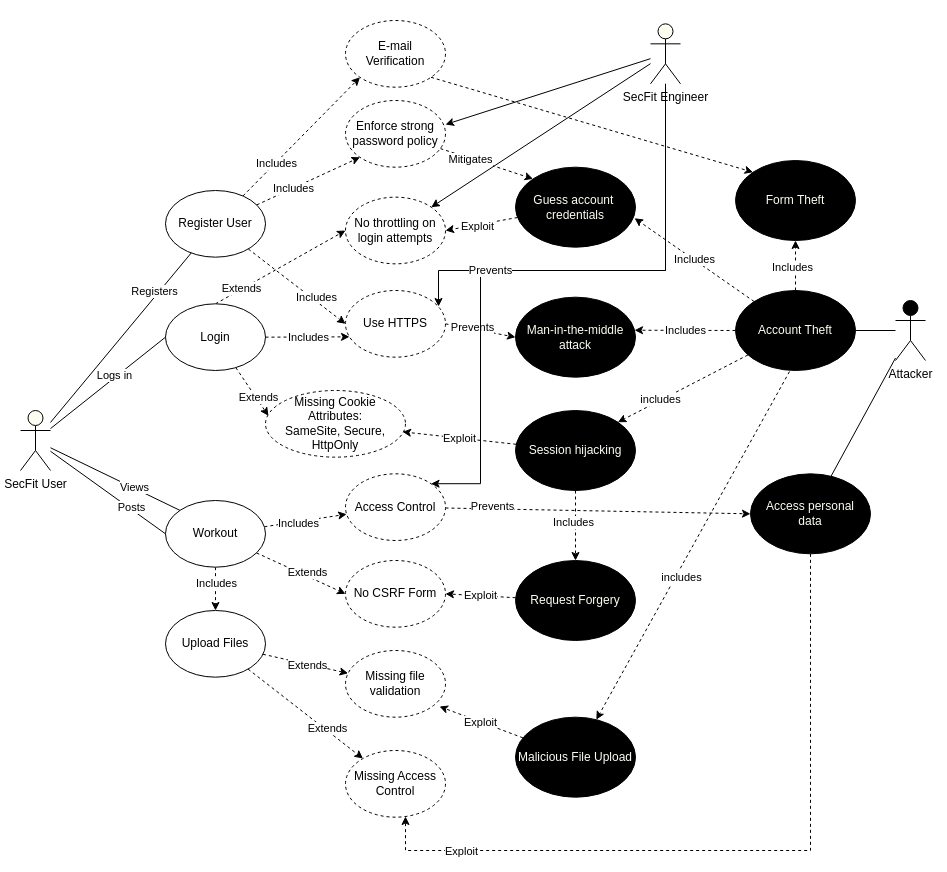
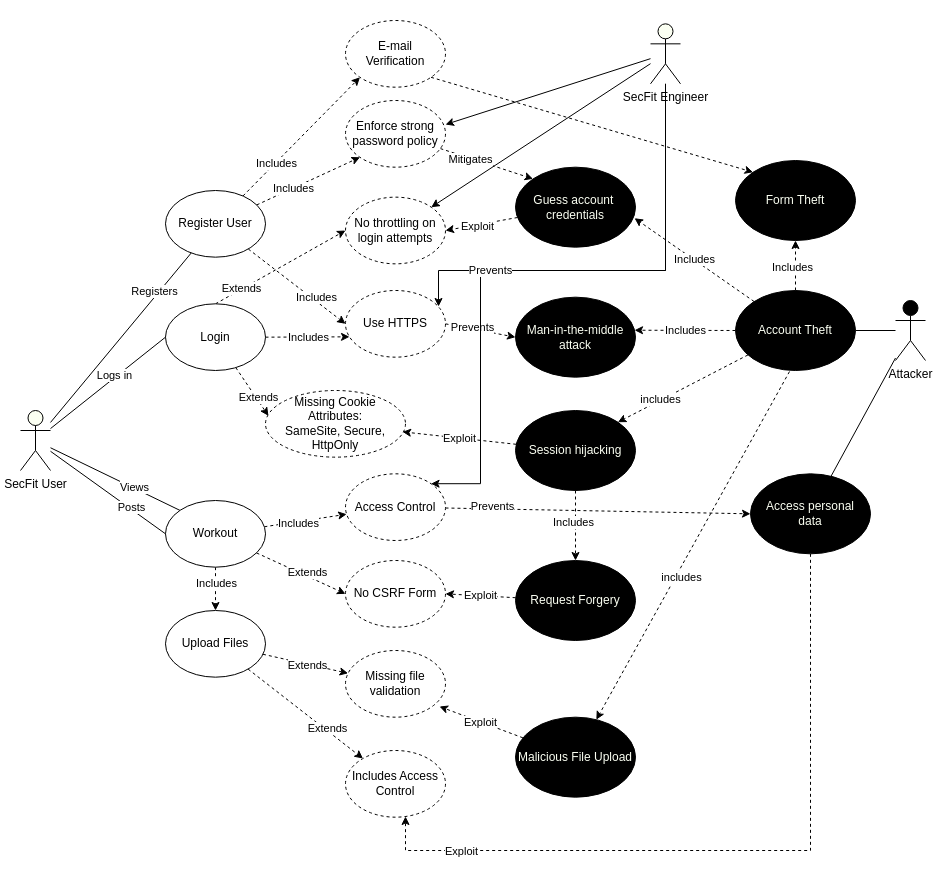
(396, 784) -> (396, 784)
